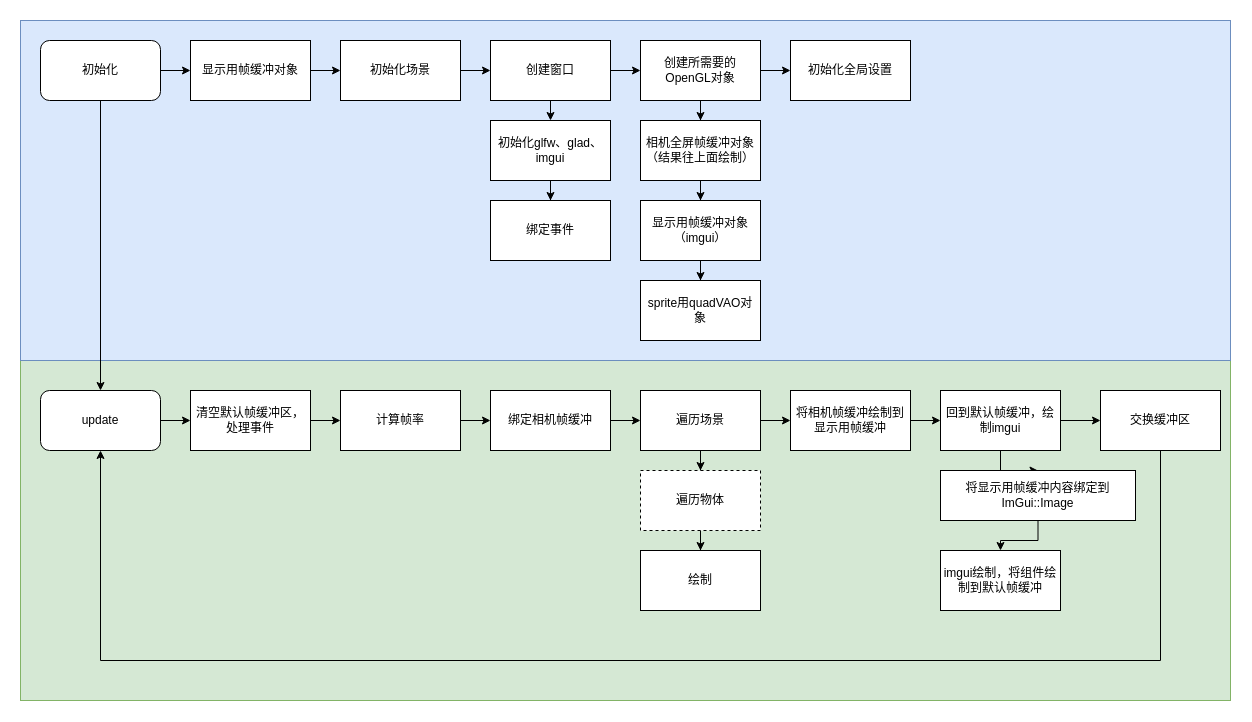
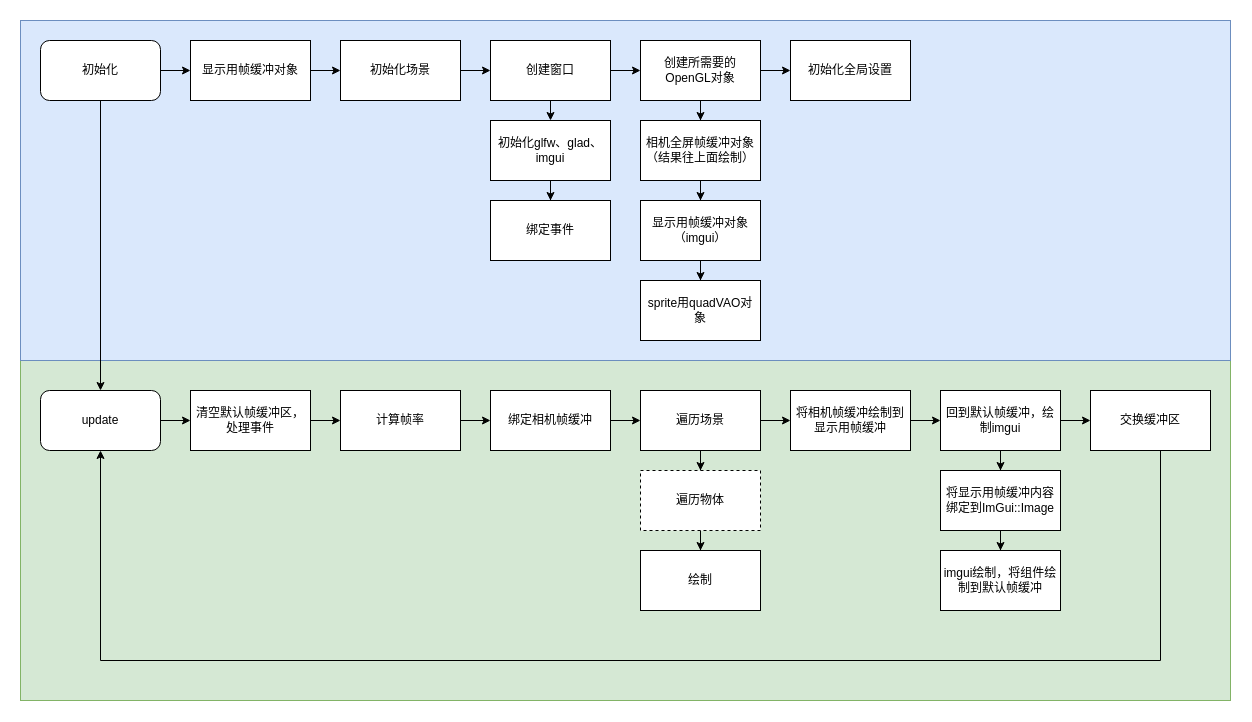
(1161, 421) -> (1151, 421)
(1038, 496) -> (1001, 501)
